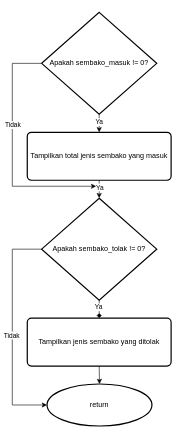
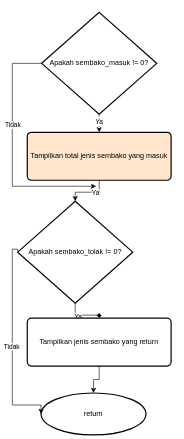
(99, 119) -> (99, 119)
(99, 156) -> (99, 156)
(99, 249) -> (75, 252)
(99, 342) -> (99, 342)
(100, 405) -> (94, 414)
